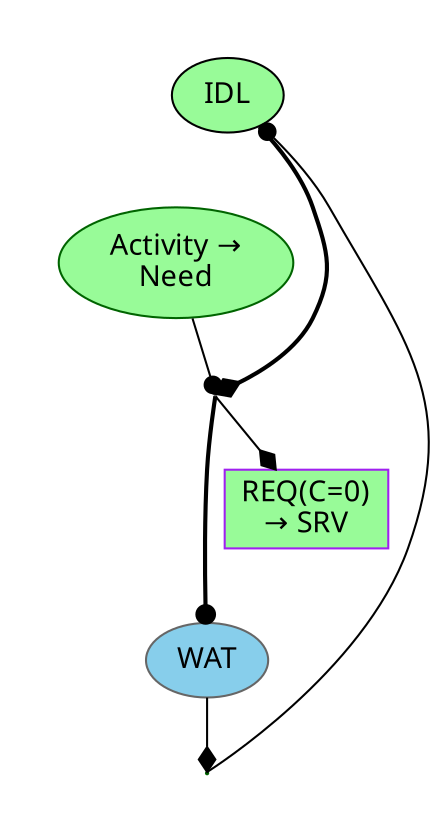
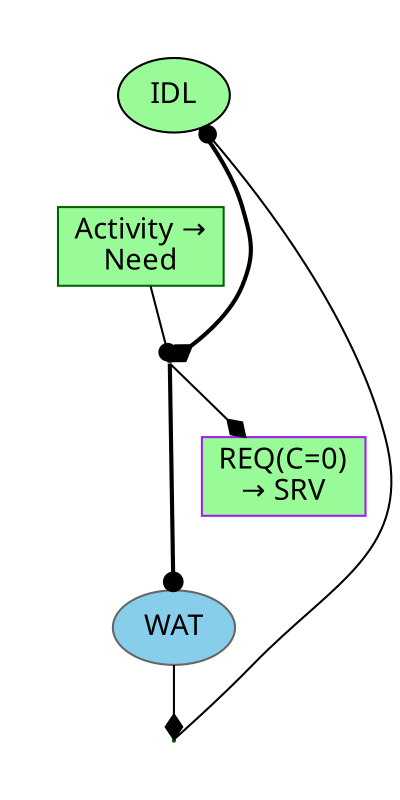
(176, 263) -> (141, 246)
